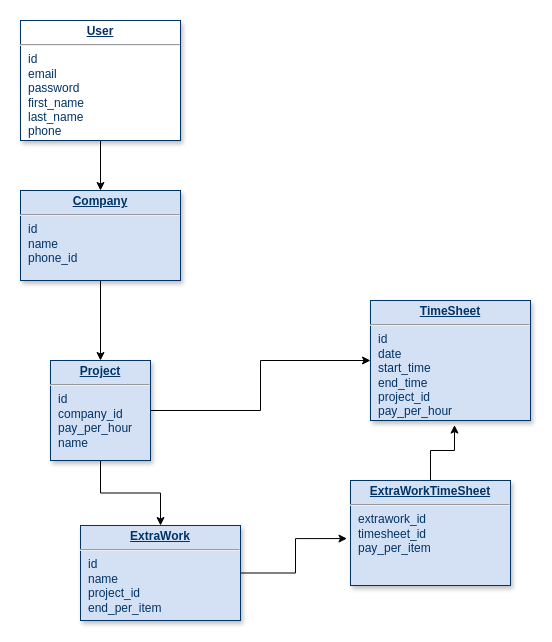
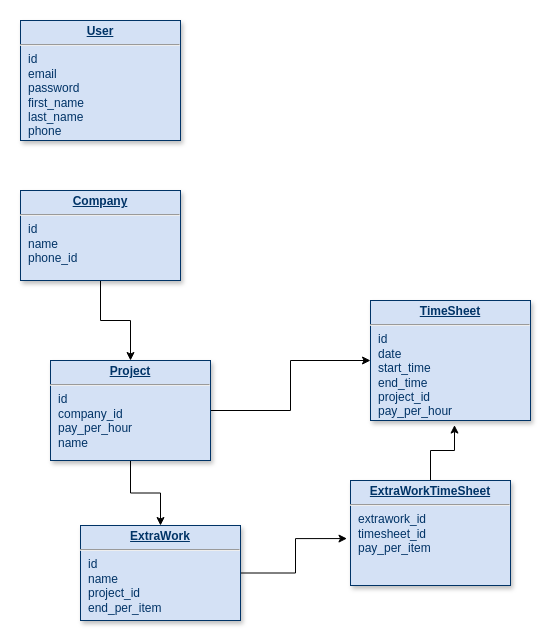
(101, 81) -> (101, 81)
(101, 162) -> none
(101, 411) -> (131, 411)
